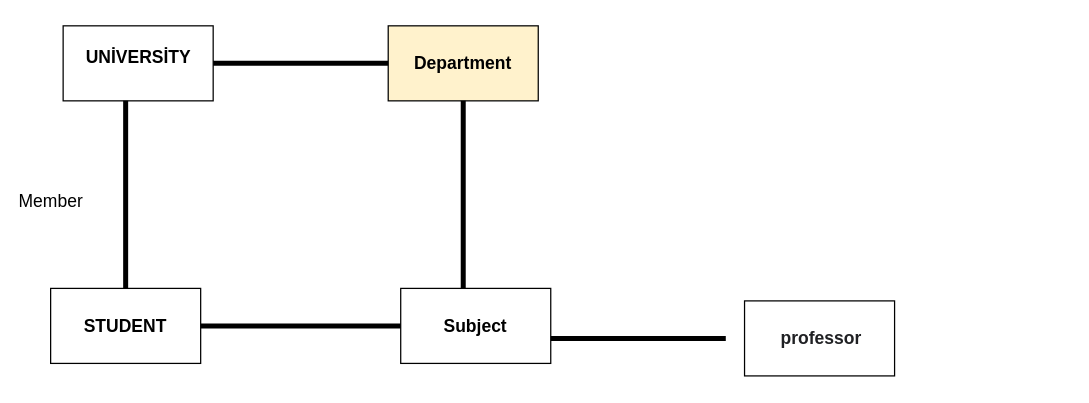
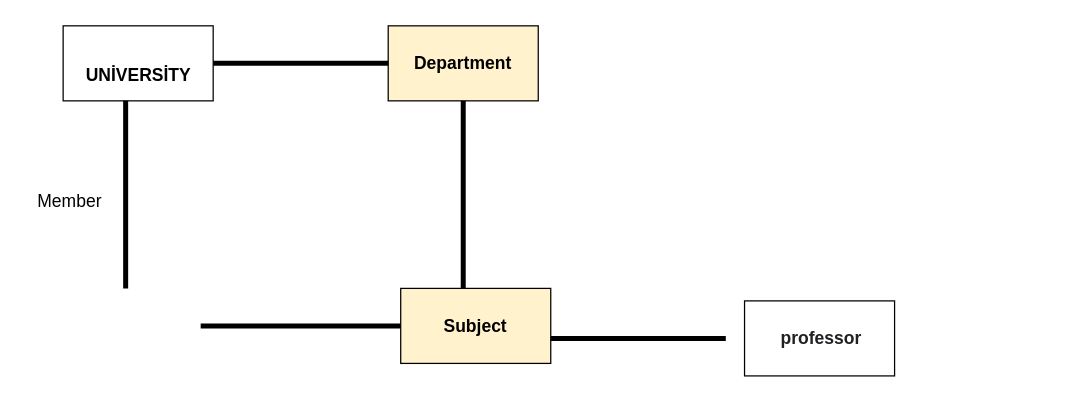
(138, 57) -> (138, 76)
(51, 201) -> (69, 201)
(126, 326) -> none
(476, 326) -> (476, 326)
